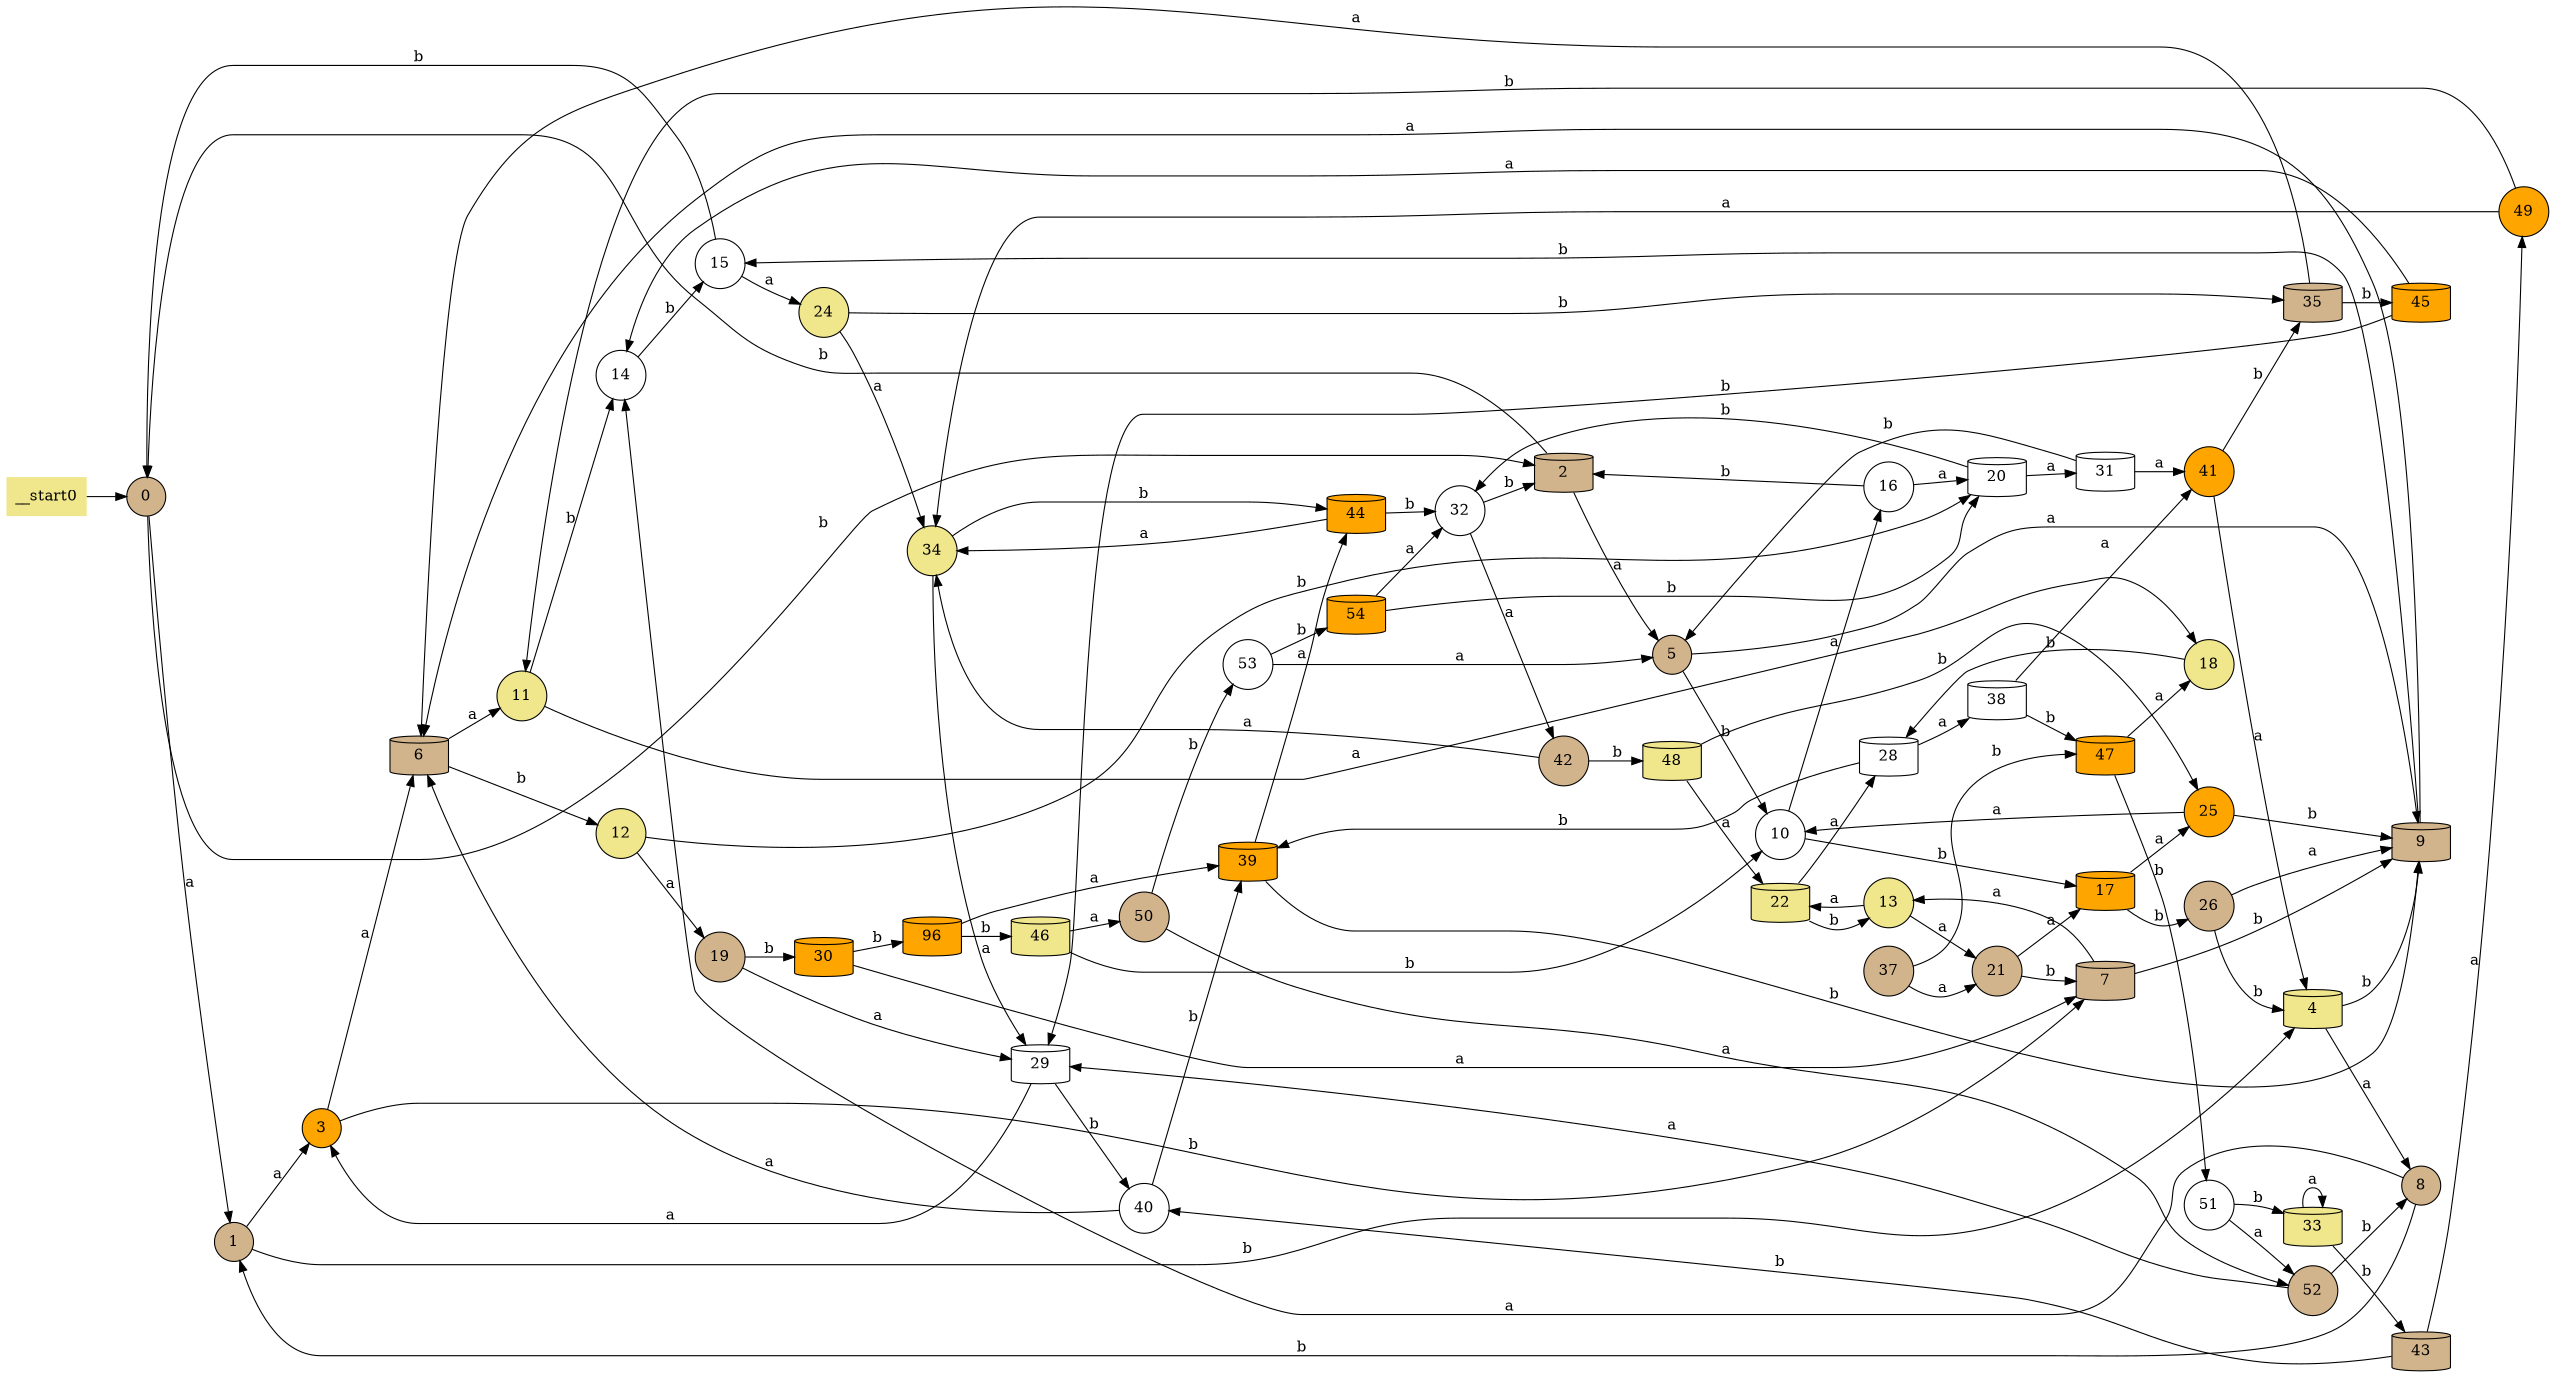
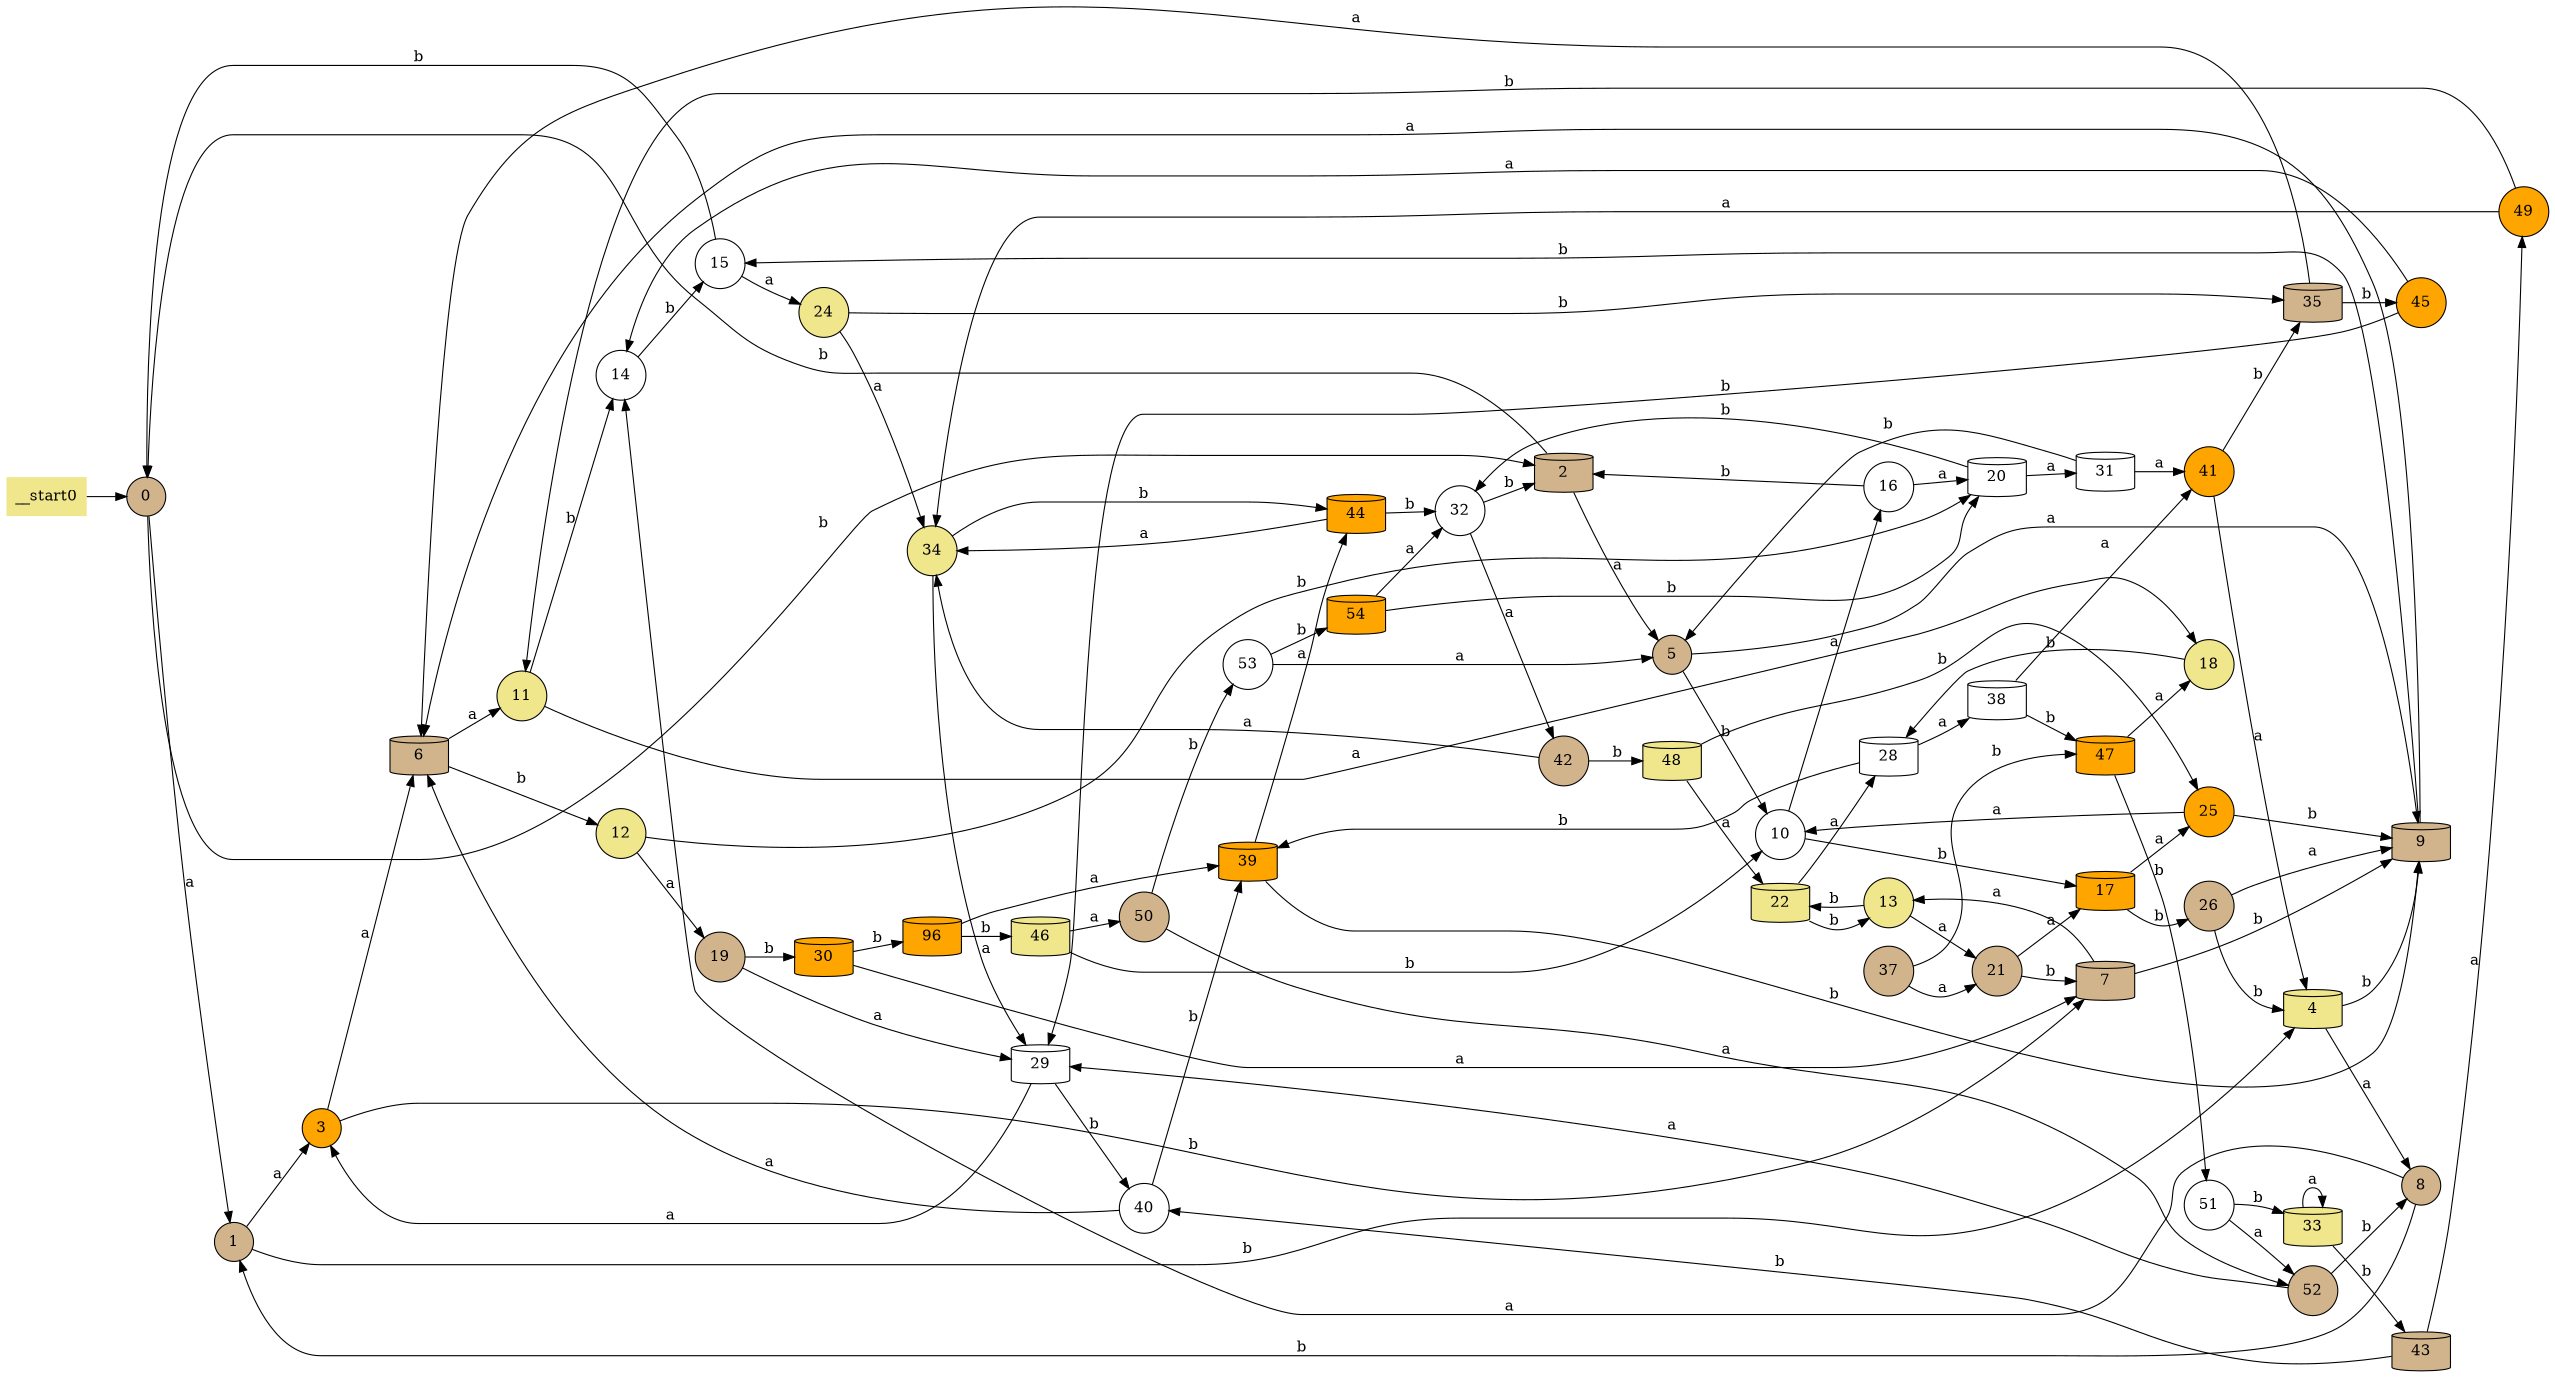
(2421, 303) -> (2421, 303)
(1835, 899) -> (1835, 899)
